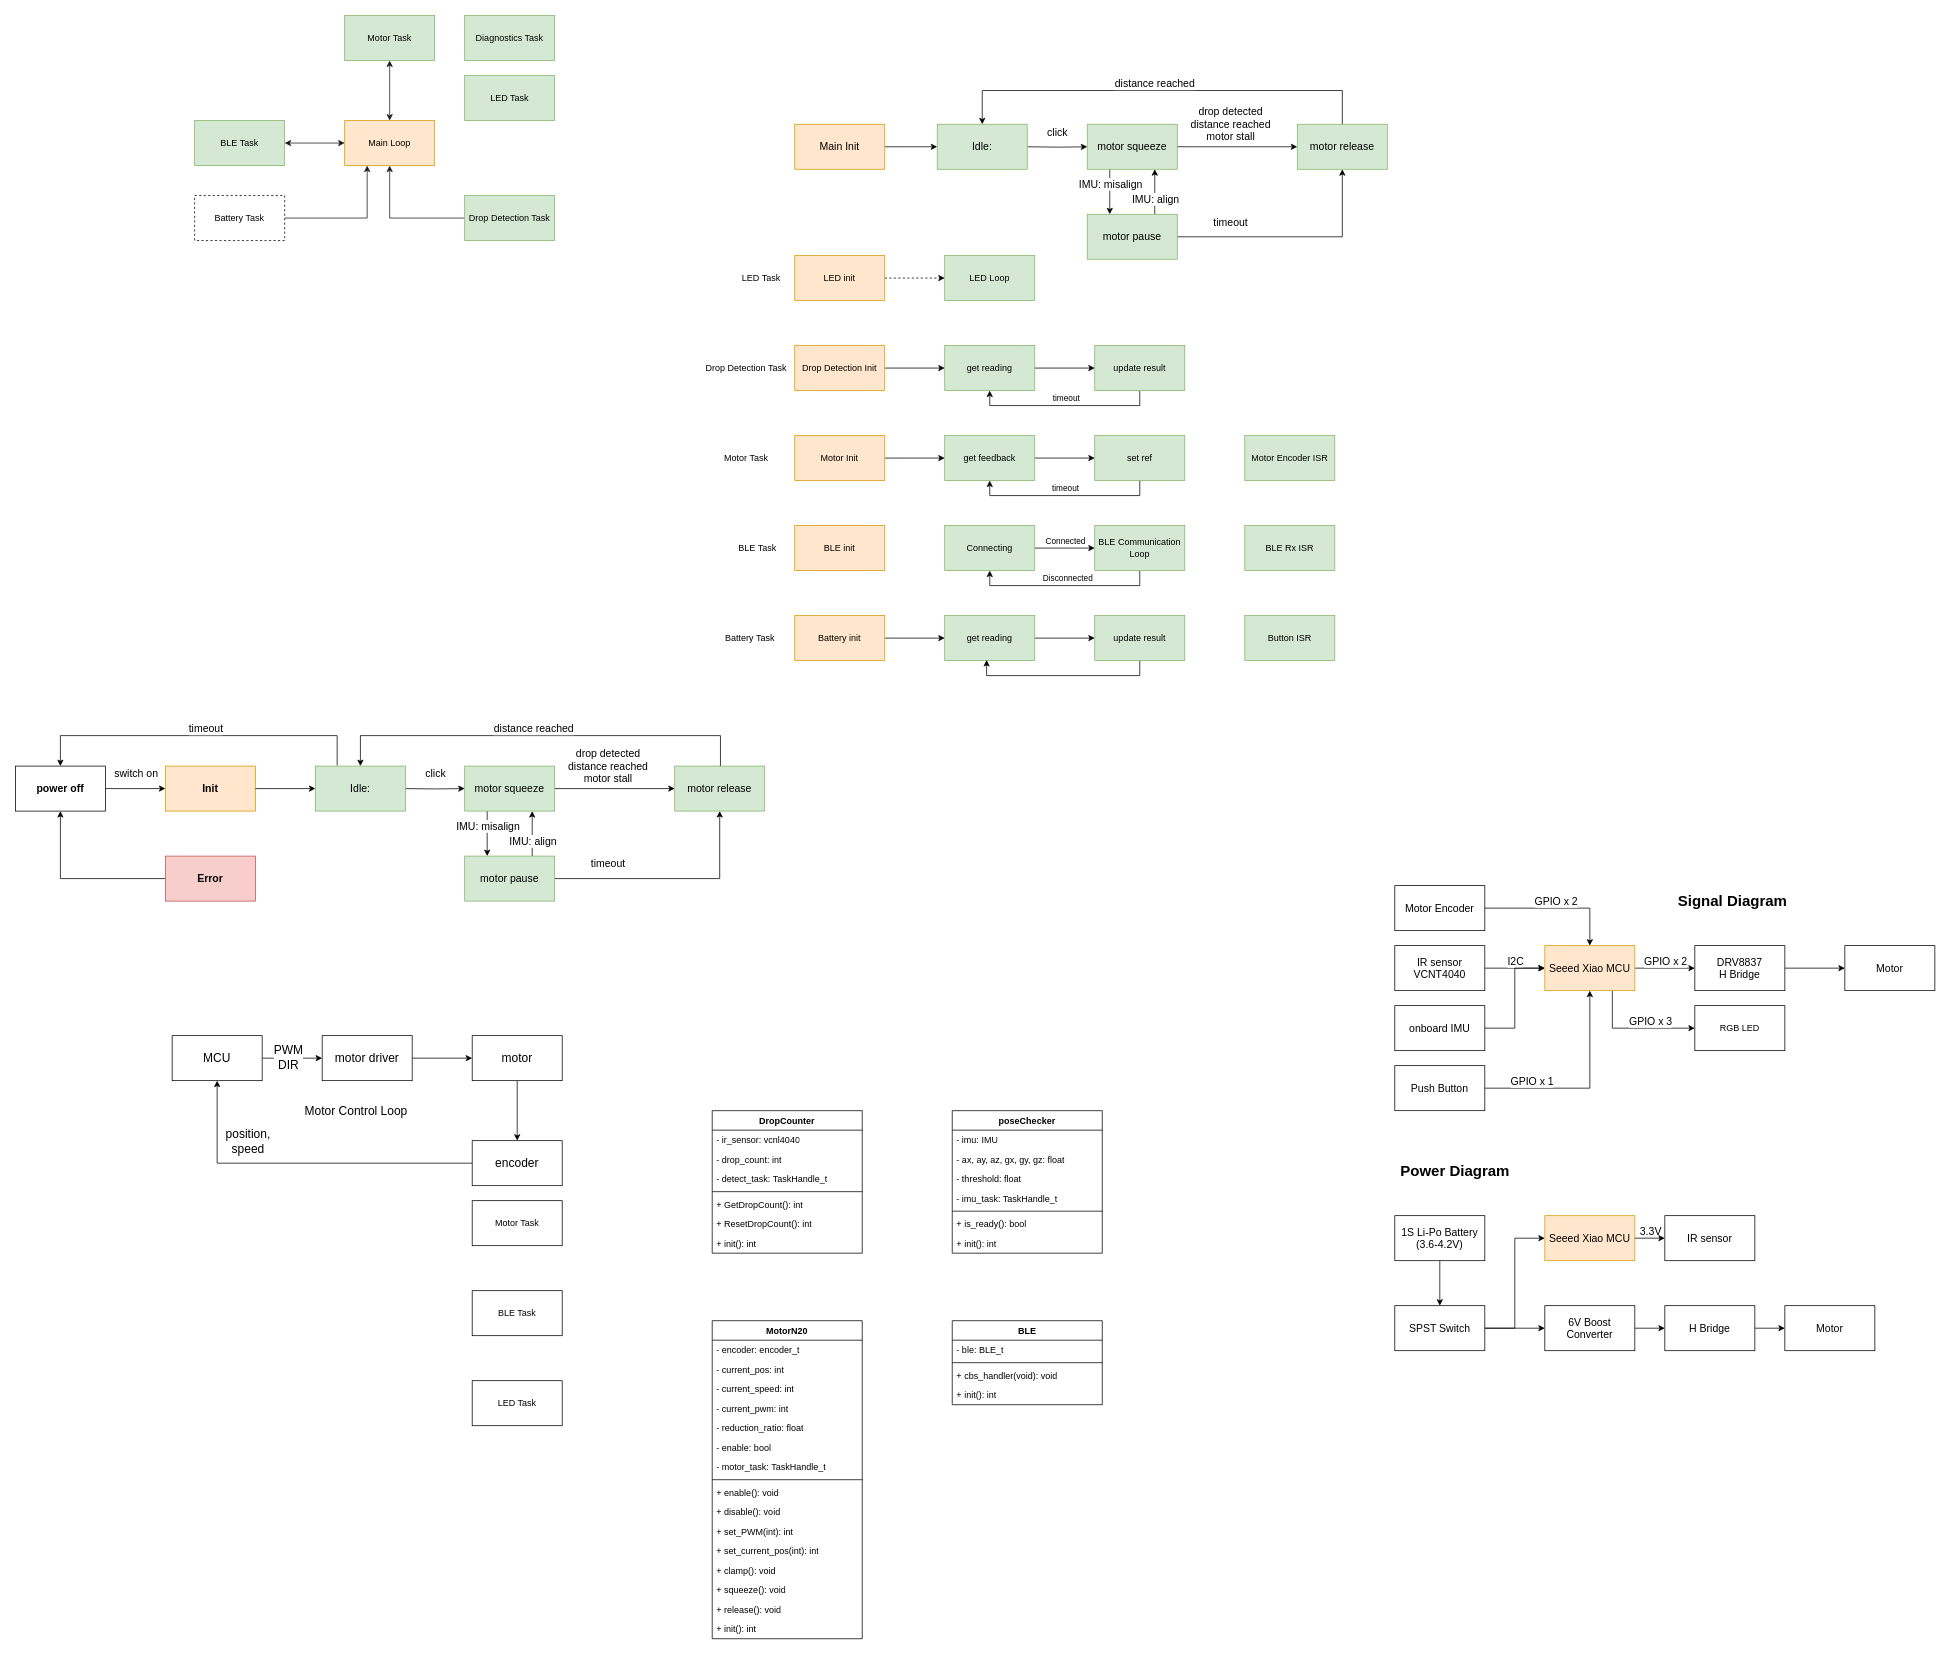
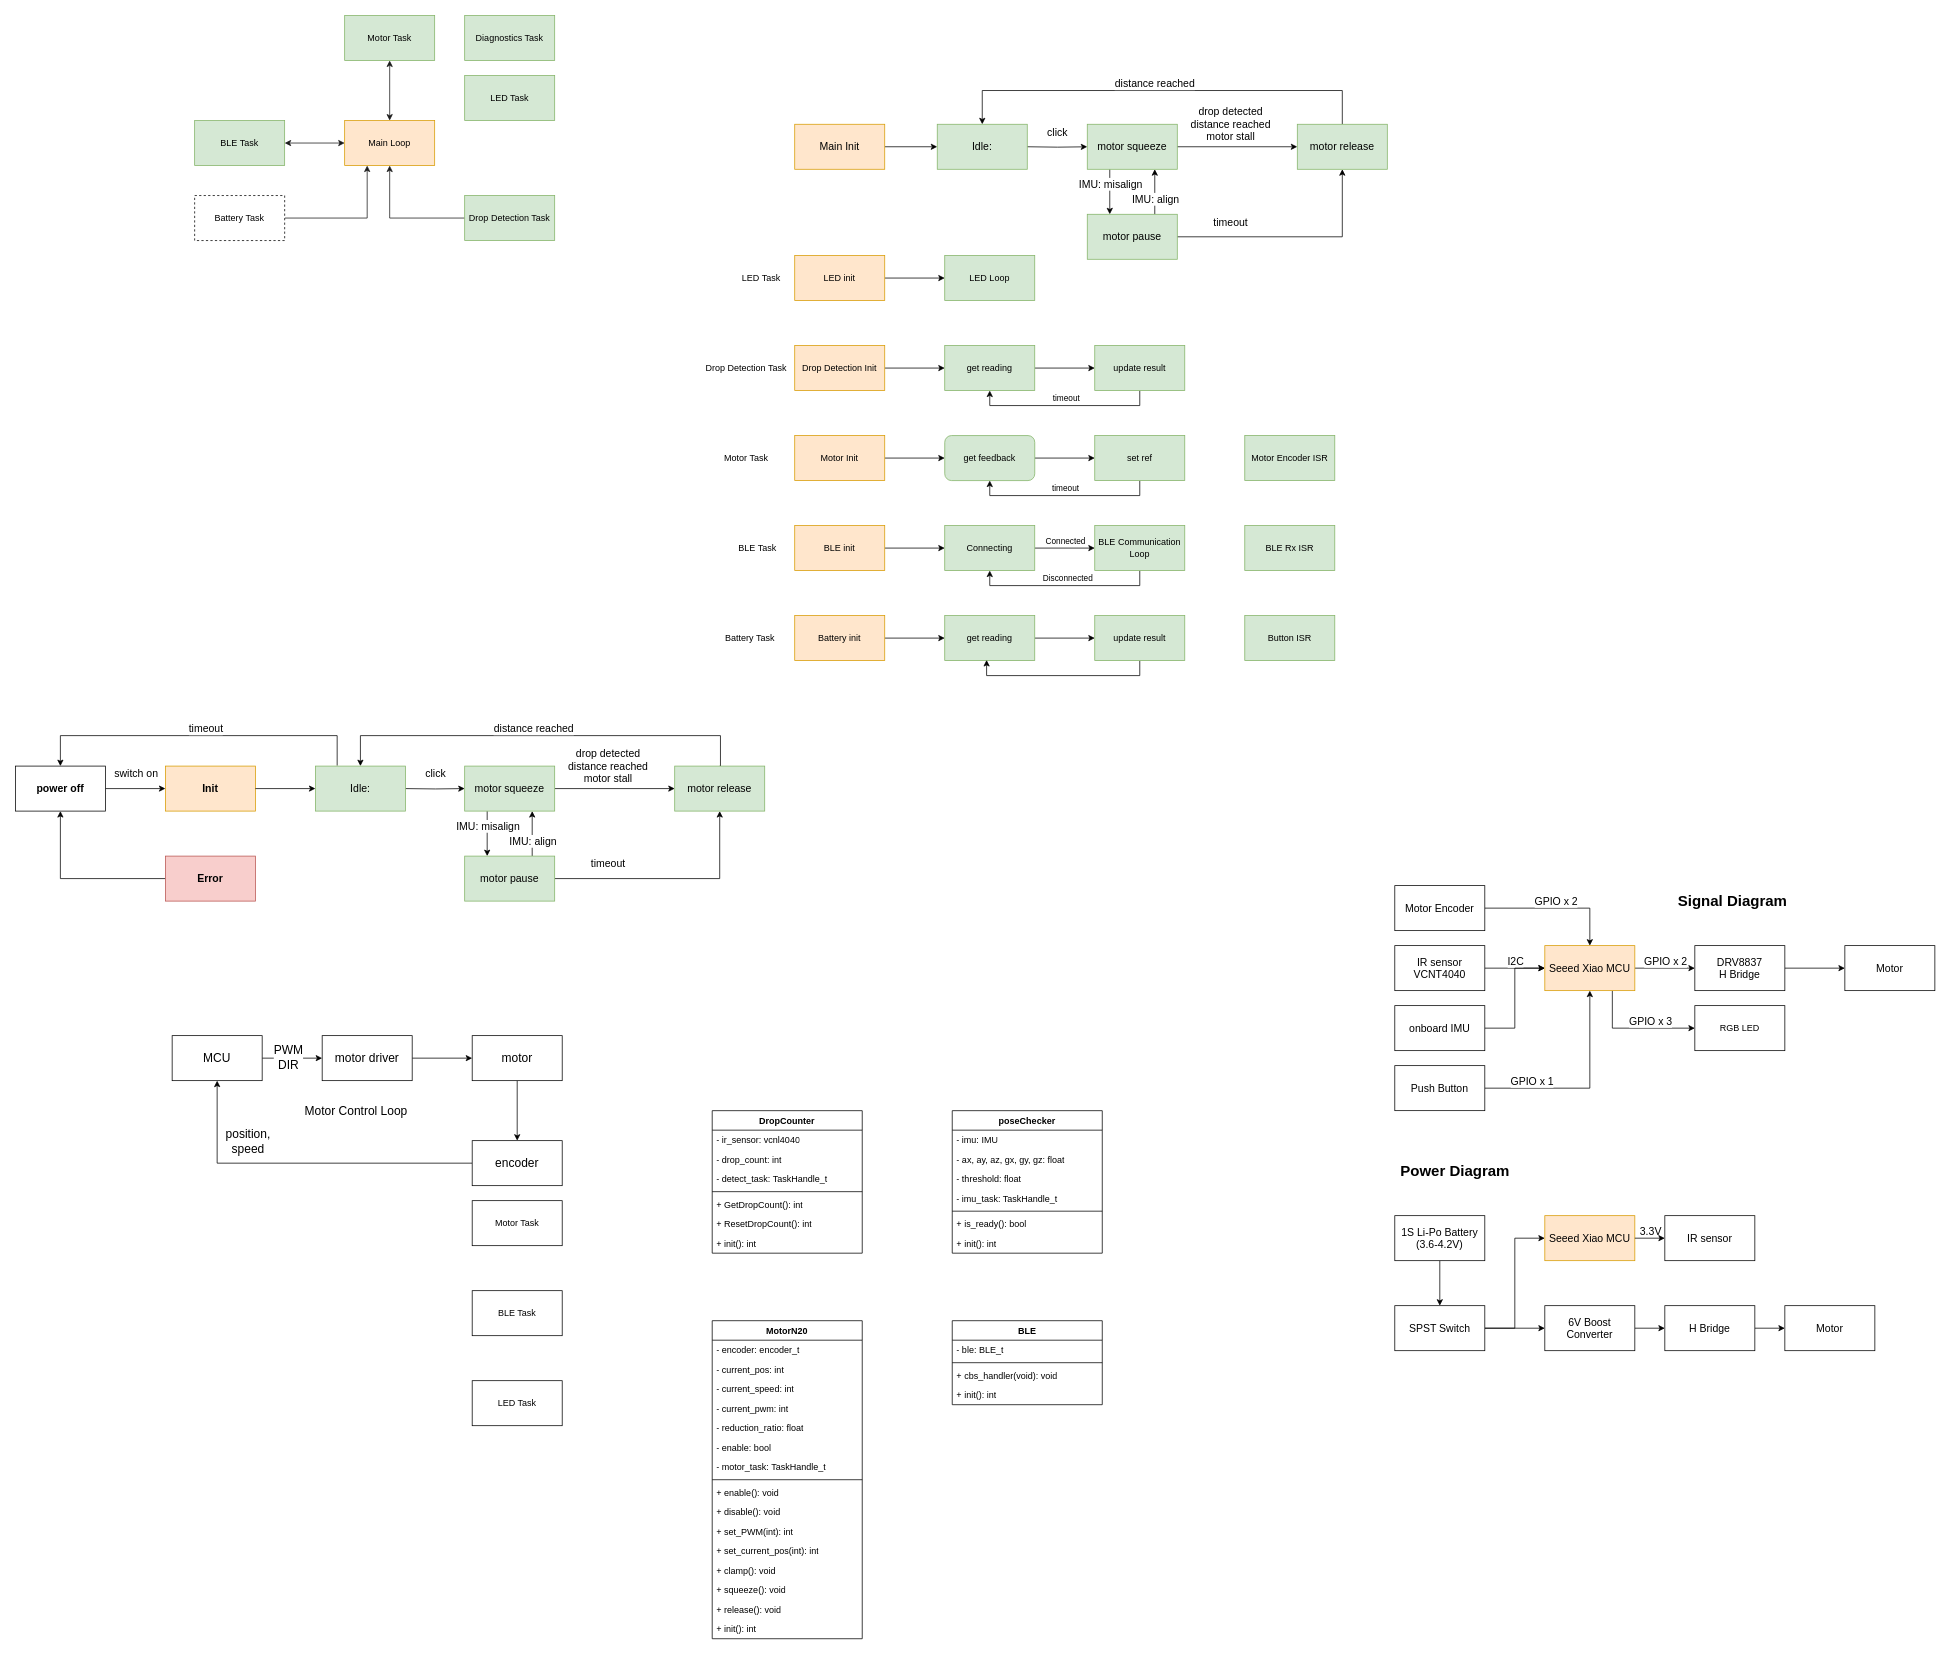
(912, 278) -> (912, 278)
(990, 458) -> (990, 458)
none -> (938, 548)
